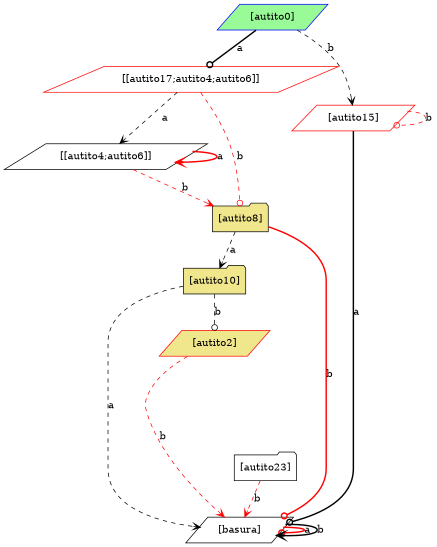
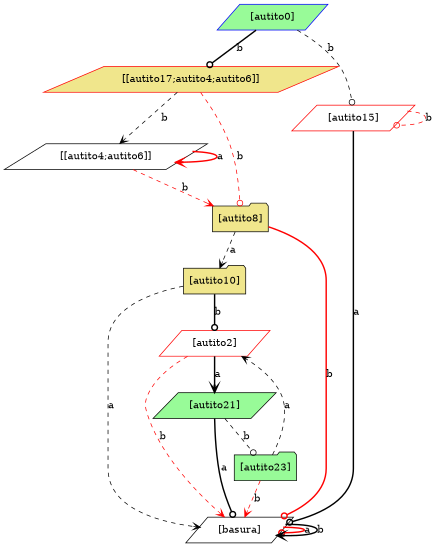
(240, 48) -> (240, 48)
(333, 58) -> (333, 58)
(191, 79) -> (191, 79)
(165, 118) -> (165, 118)
(215, 309) -> (215, 309)
(215, 343) -> (215, 343)
none -> (283, 401)
none -> (215, 406)
(265, 468) -> (265, 468)
